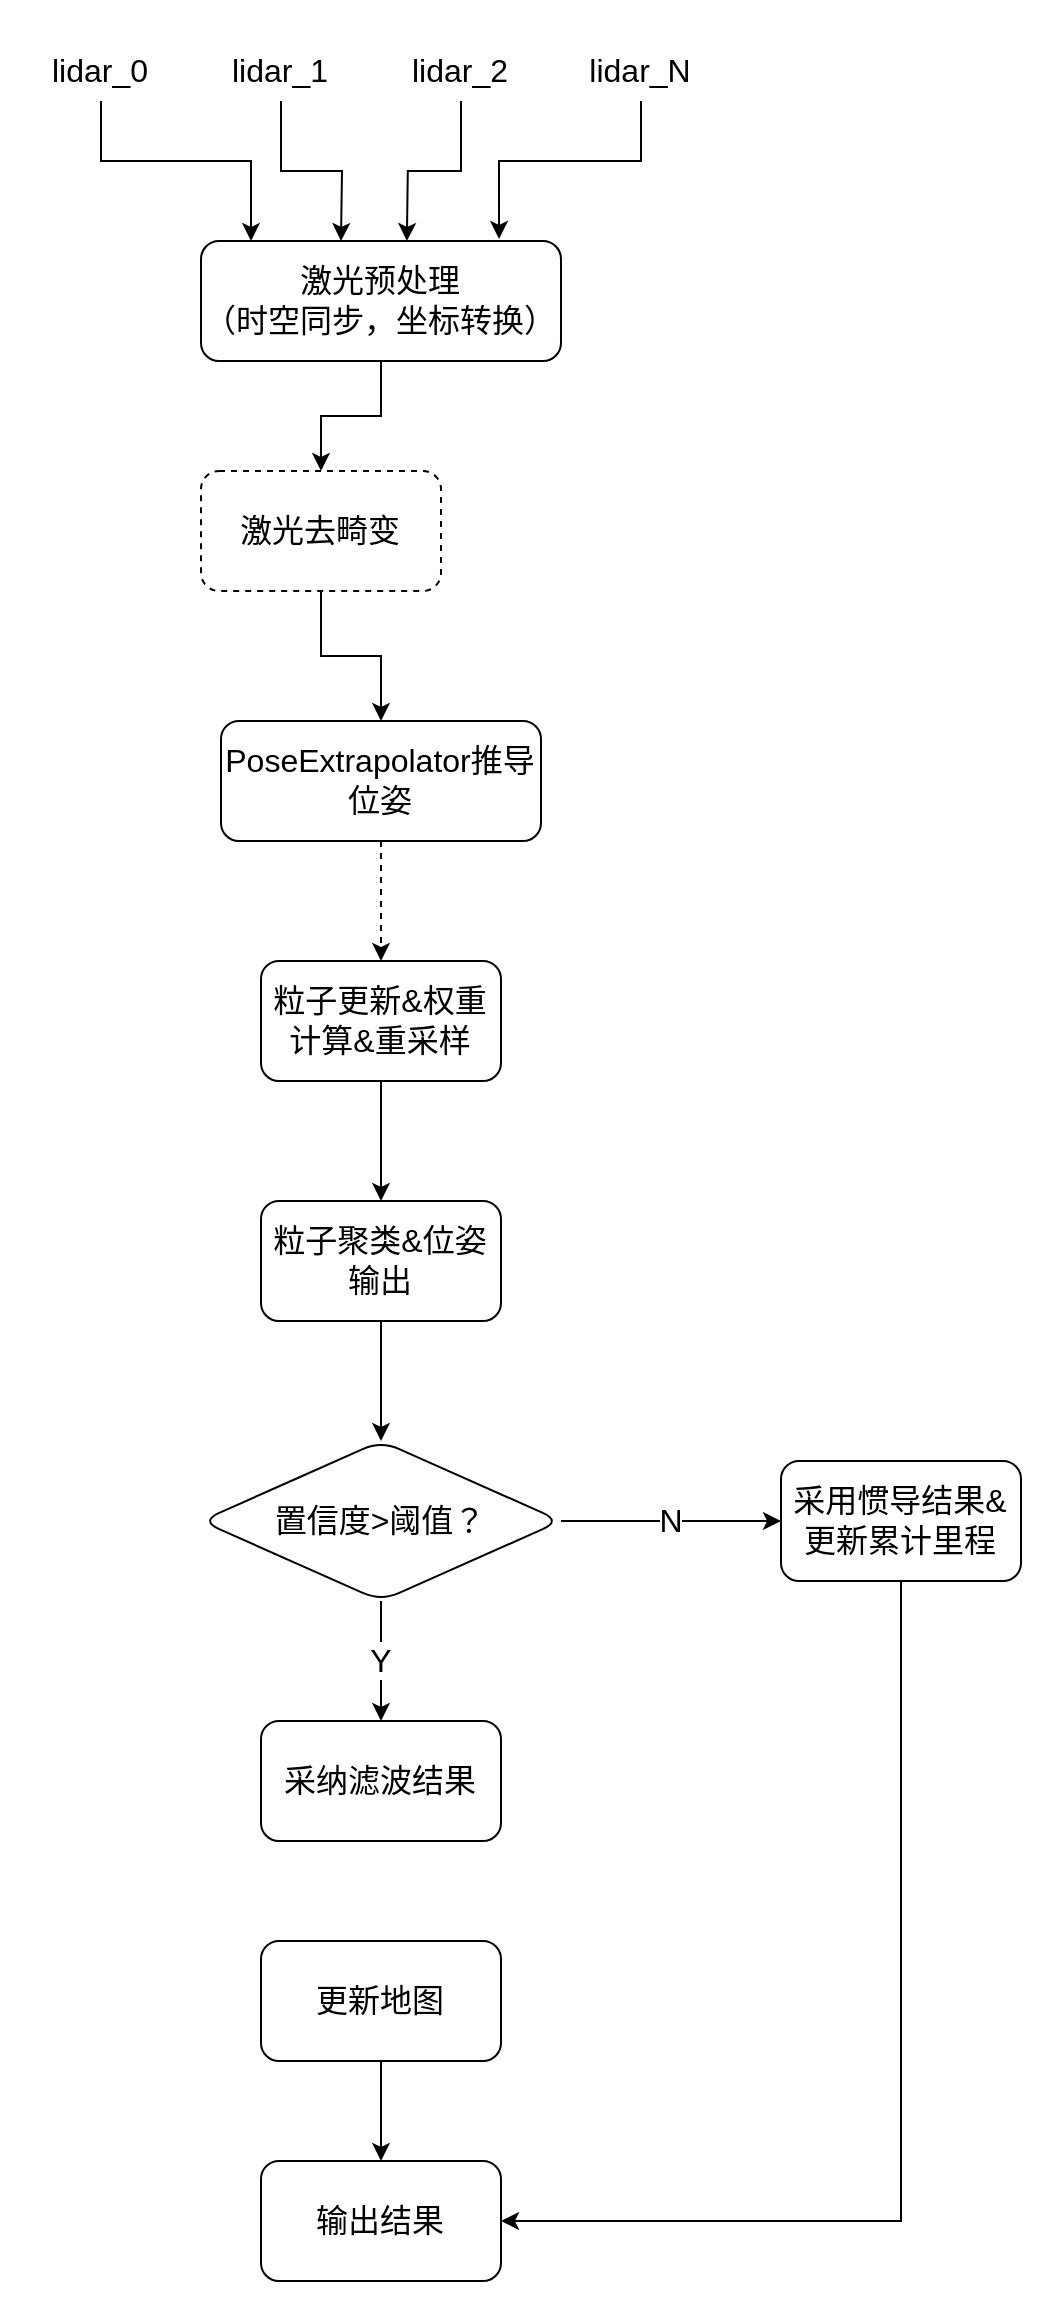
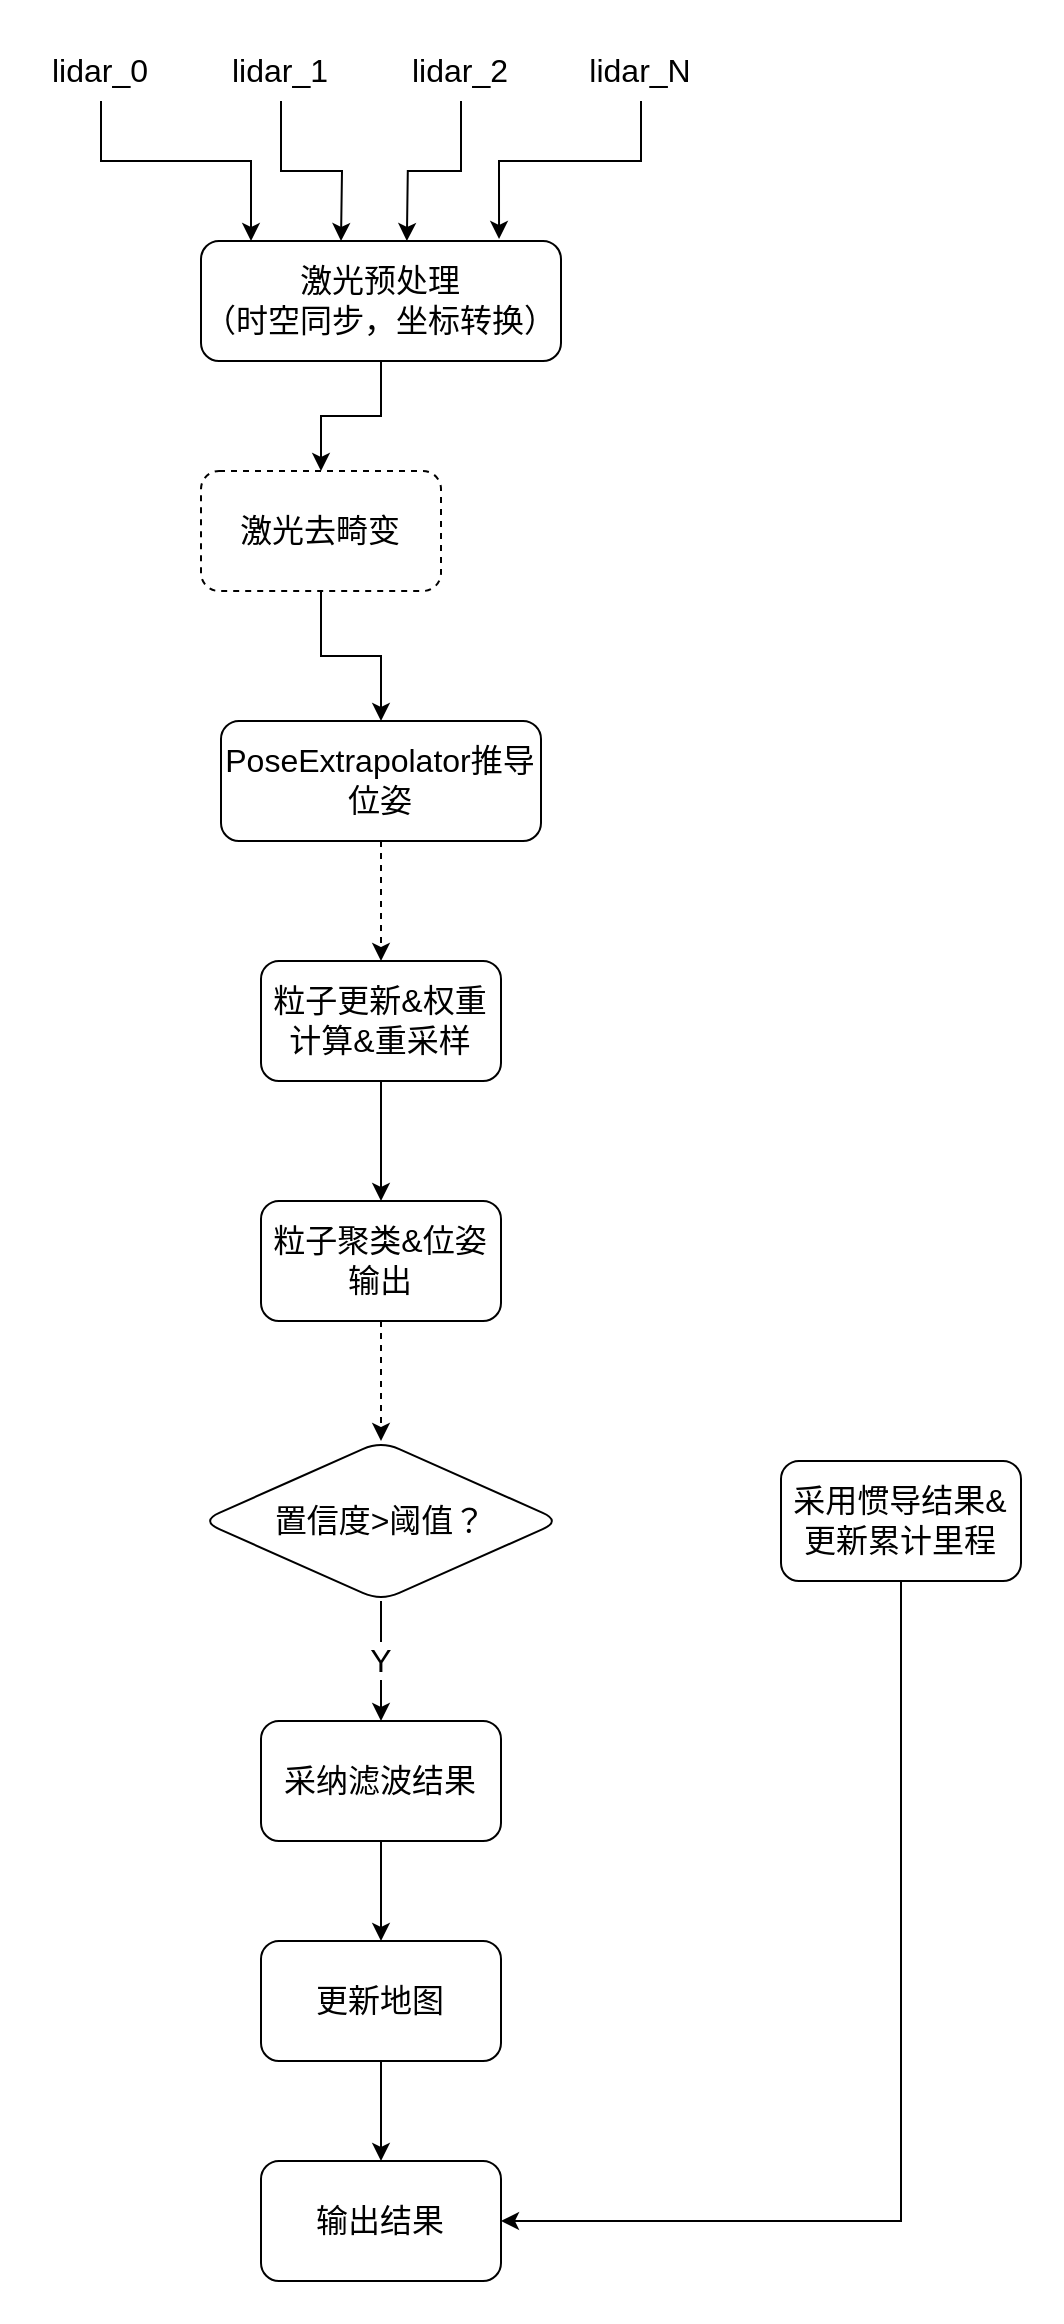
(381, 1376) -> (381, 1376)
(664, 1521) -> none
none -> (381, 1884)
